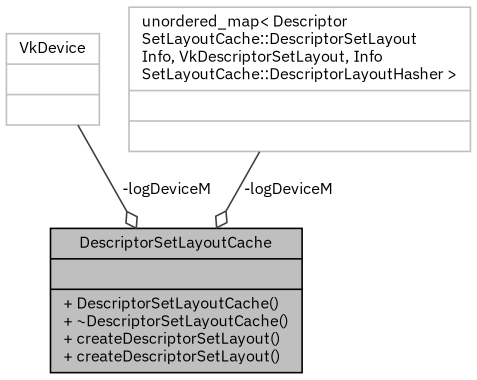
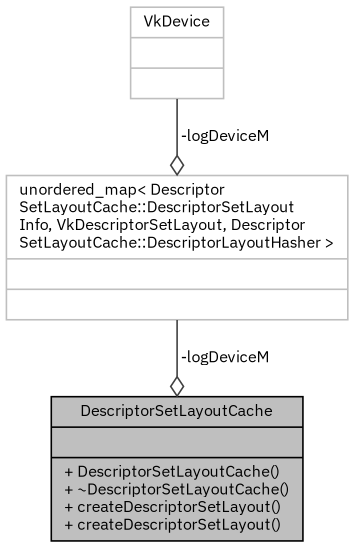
(263, 57) -> (163, 225)
(102, 168) -> (177, 127)
